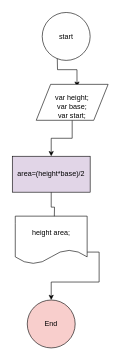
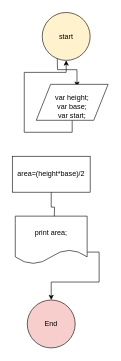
(66, 36) -> (66, 36)
(51, 138) -> (48, 72)
(51, 174) -> (51, 174)
(51, 233) -> (51, 233)
